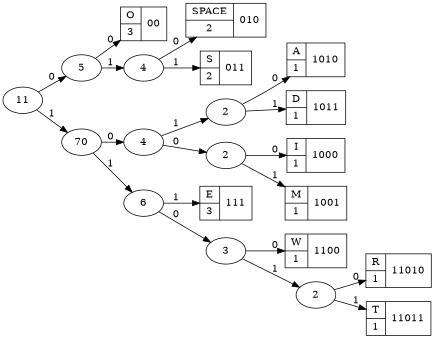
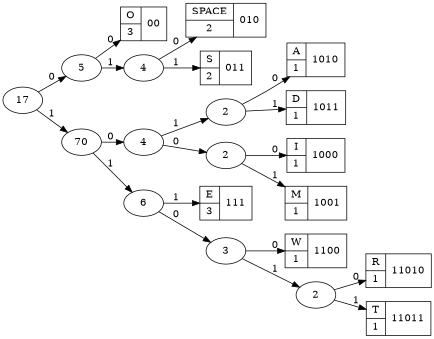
(23, 100) -> (23, 100)
